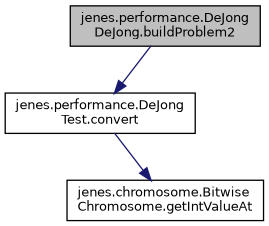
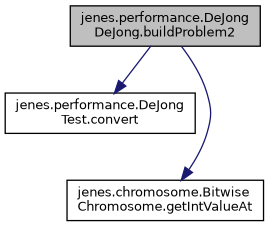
(129, 152) -> (210, 107)
